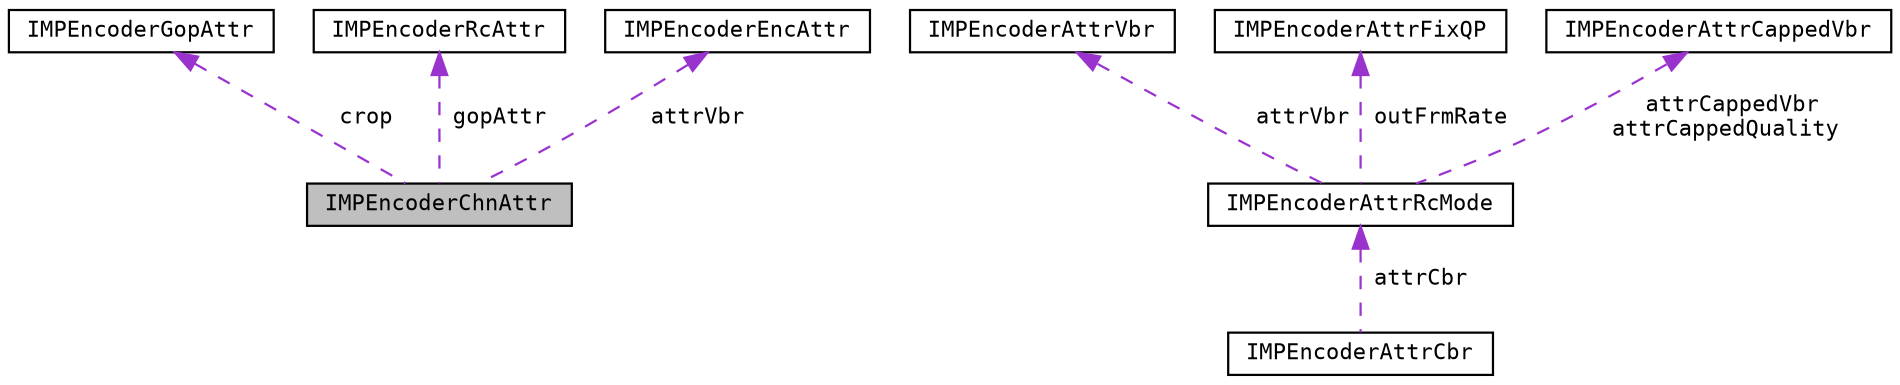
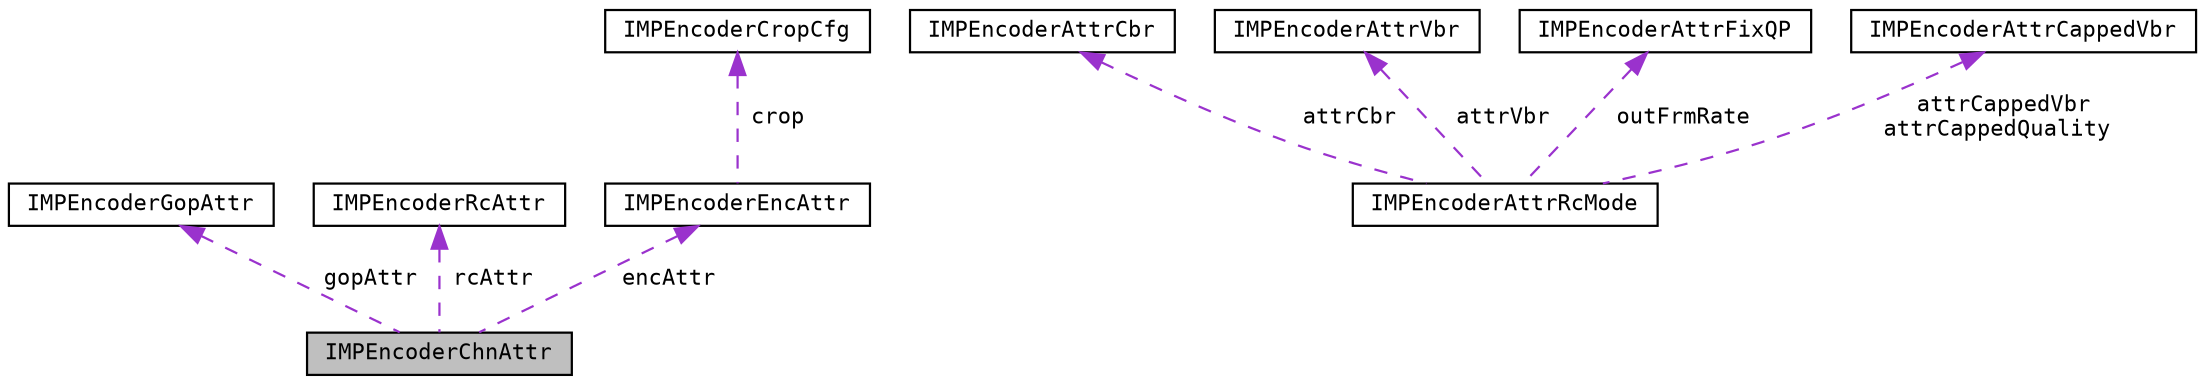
none -> (738, 31)
(360, 118) -> (365, 279)
(494, 118) -> (487, 279)
(692, 118) -> (663, 279)
(1361, 291) -> (1261, 132)
